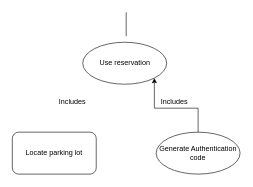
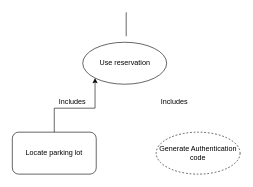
(155, 96) -> none
none -> (54, 108)
(198, 153) -> (198, 153)
